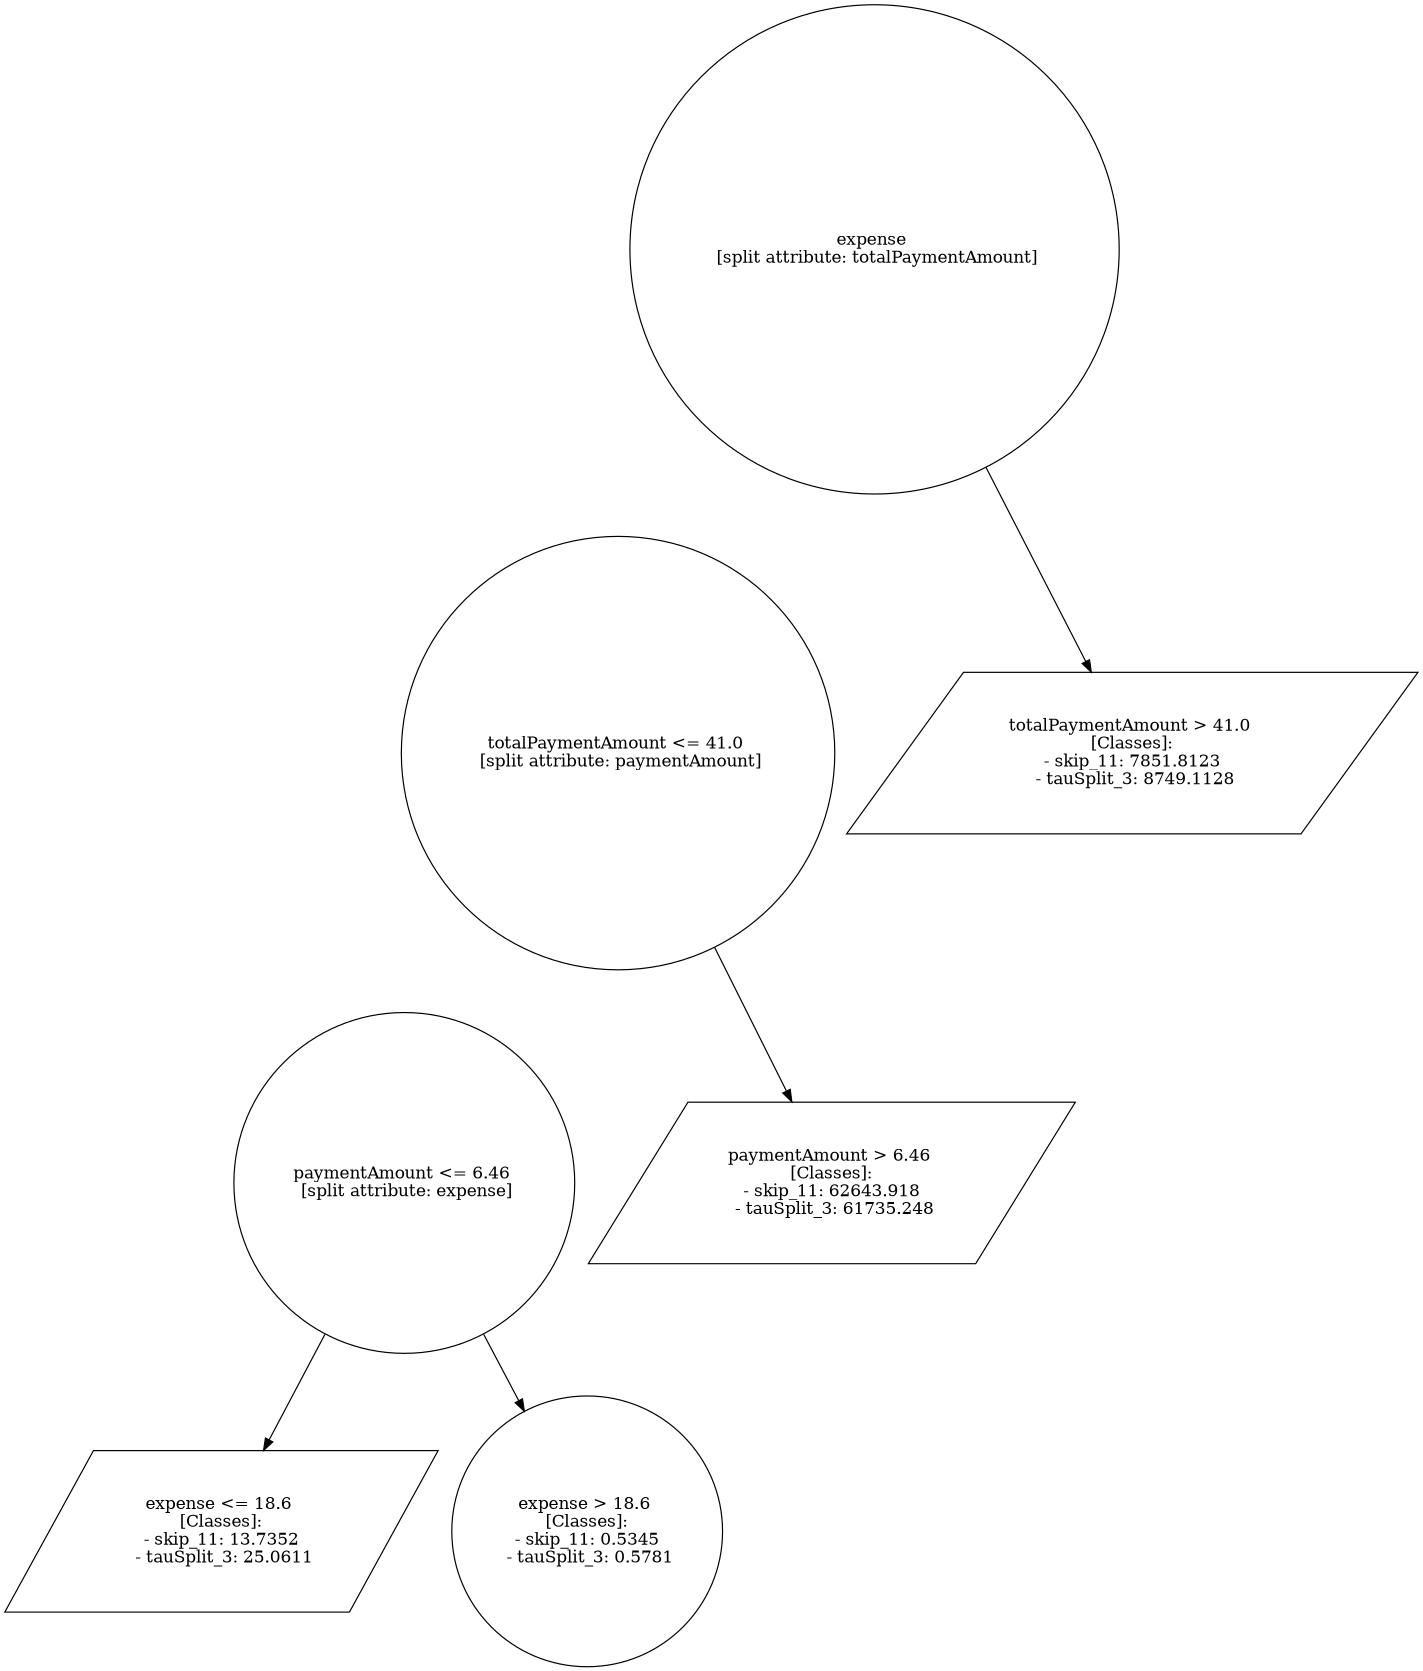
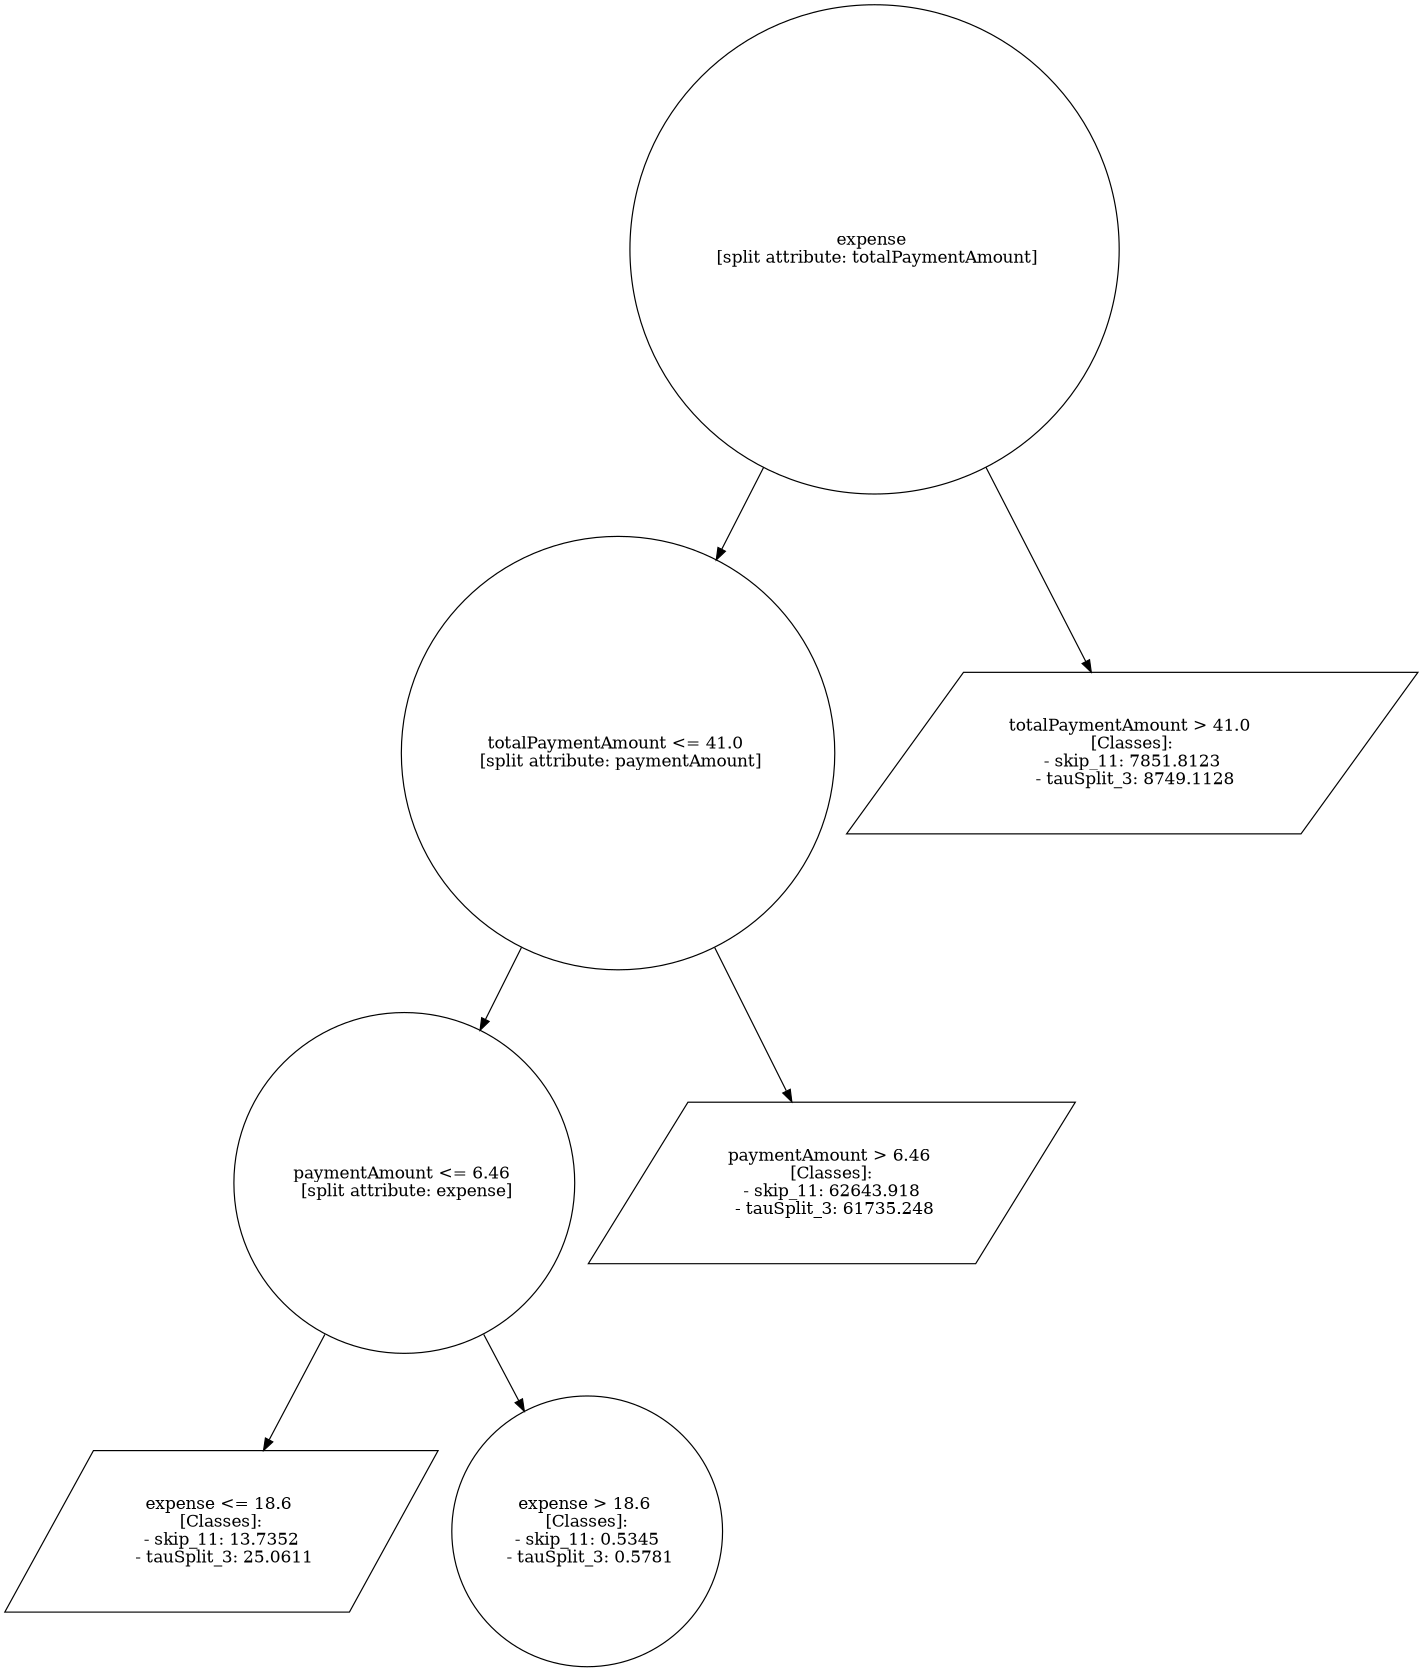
none -> (743, 508)
none -> (503, 983)
